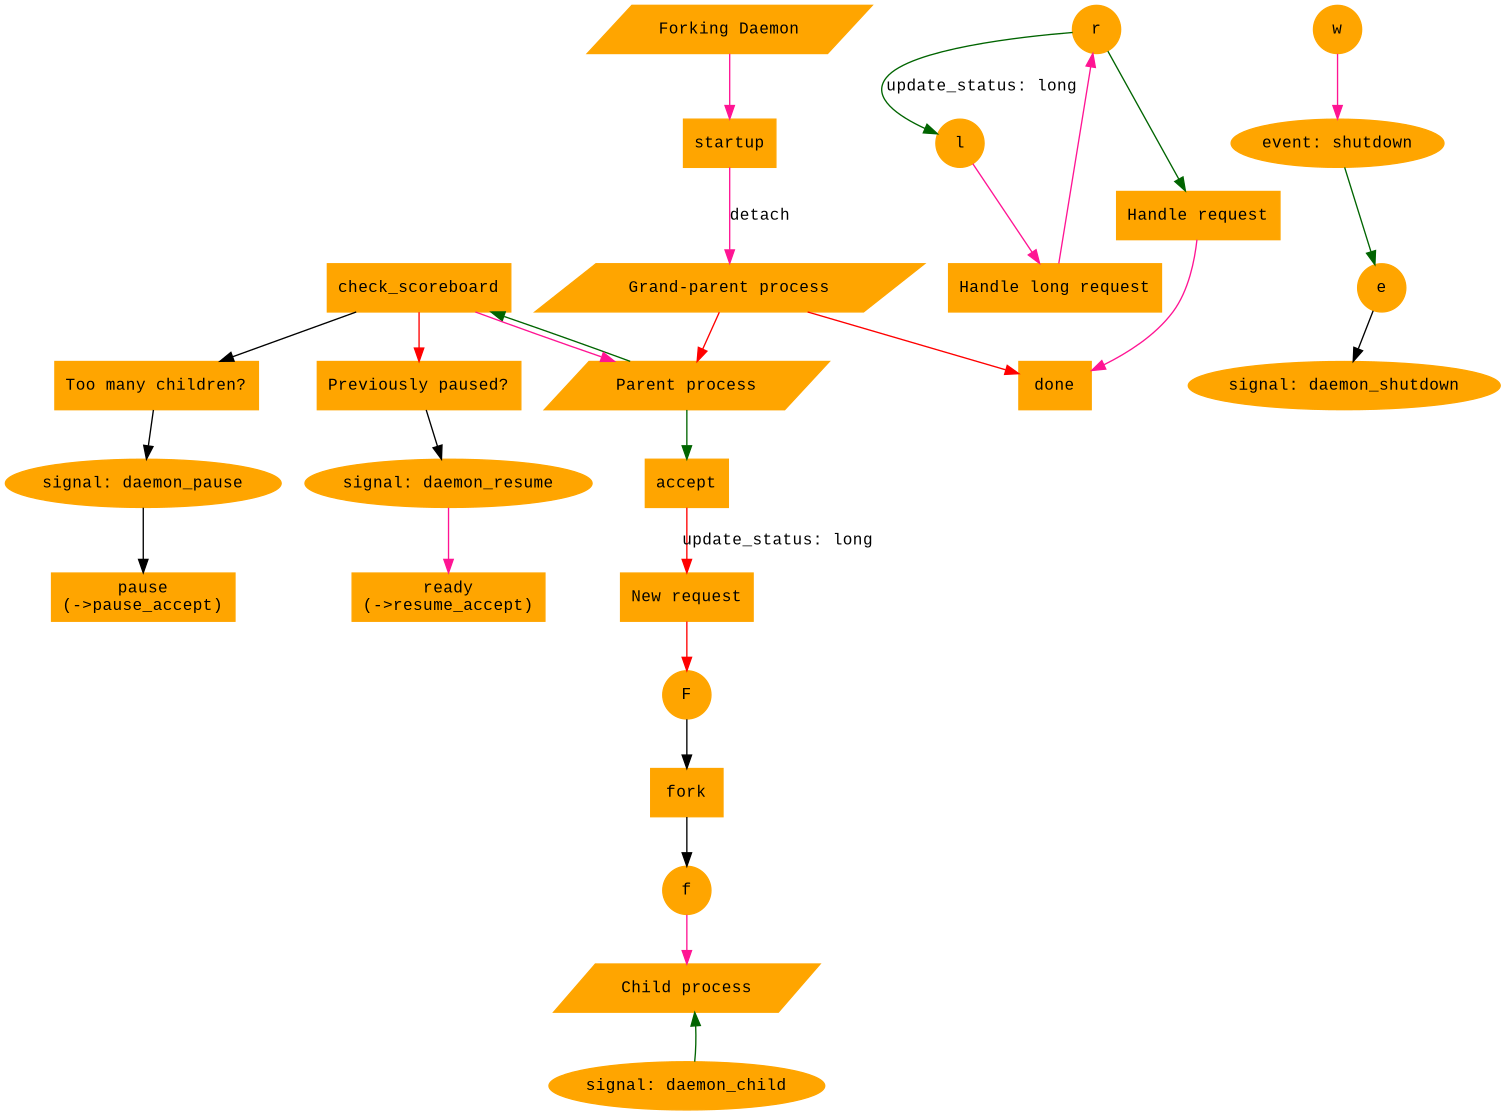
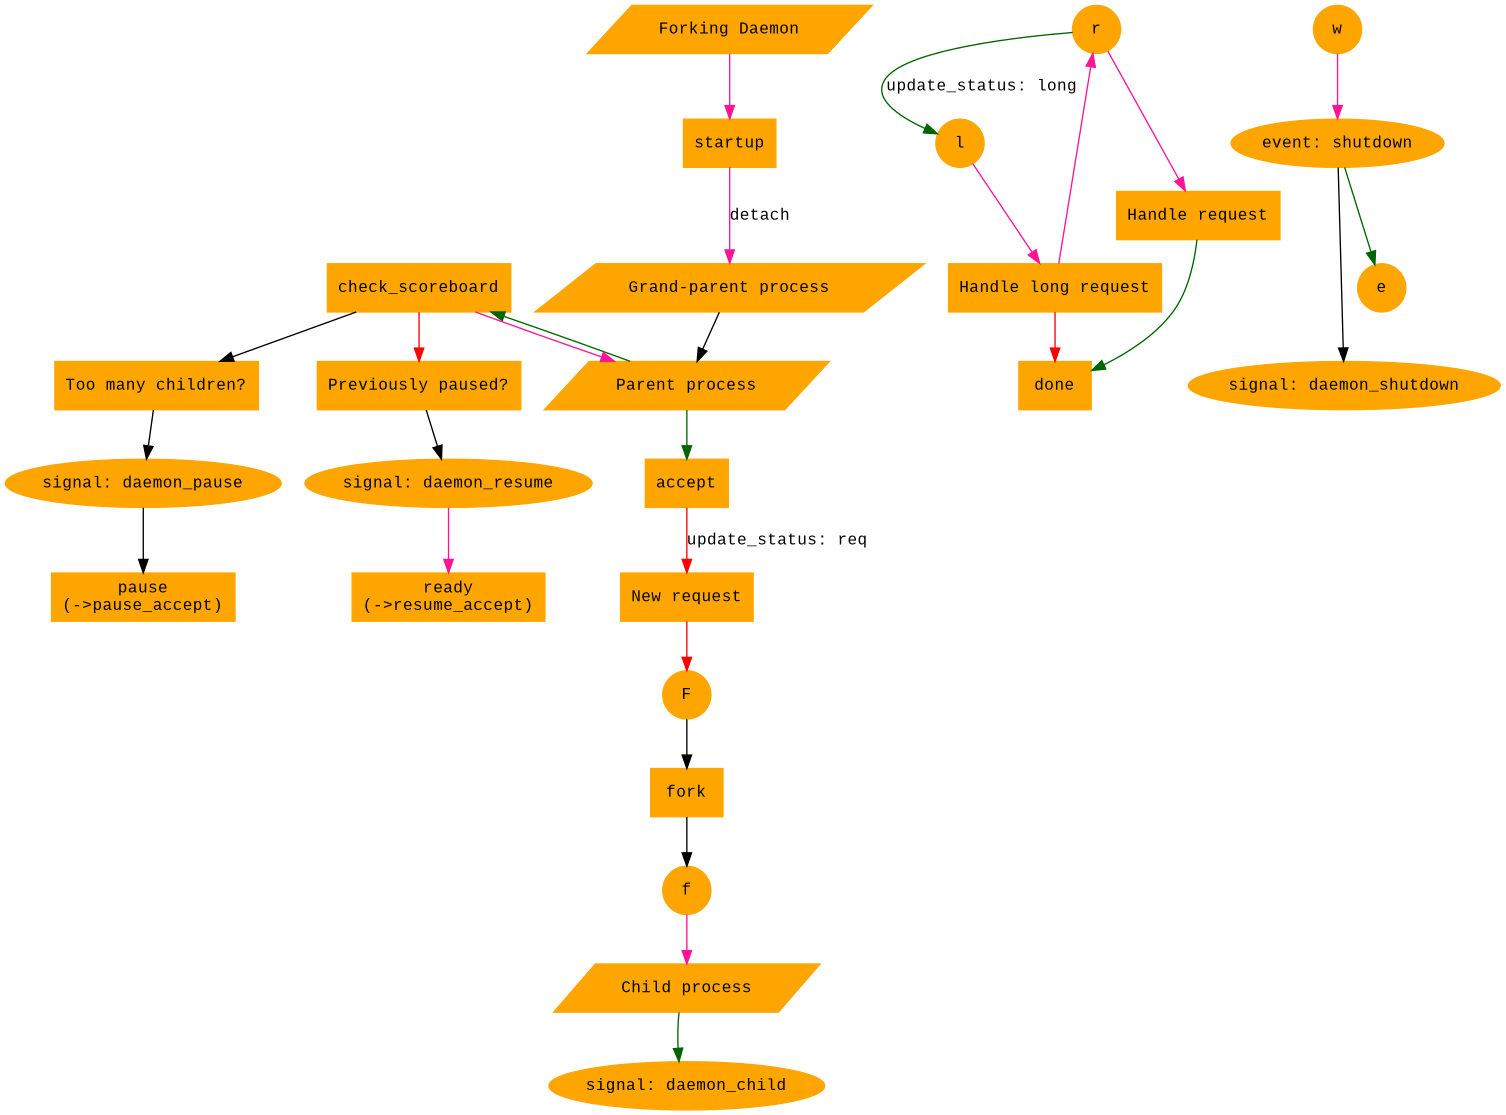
(1143, 115) -> (1143, 115)
(1169, 316) -> (1169, 316)
(1366, 330) -> (1341, 258)
(711, 331) -> (711, 331)
(907, 341) -> (1055, 330)
(778, 540) -> (778, 540)
(696, 1044) -> (678, 1030)
